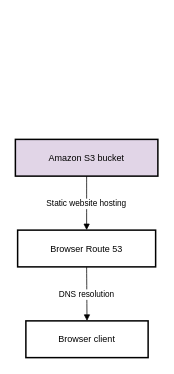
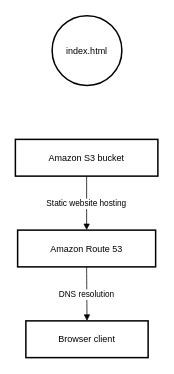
none -> (87, 50)
(87, 158) -> (87, 158)
(87, 249) -> (87, 249)
